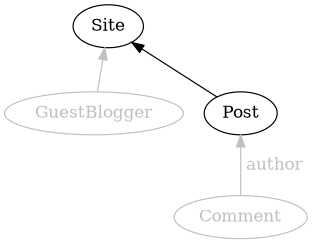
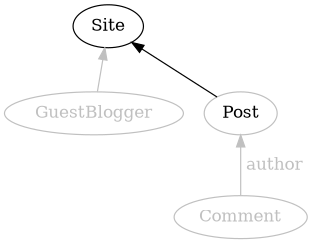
(241, 113) -> (241, 113)
